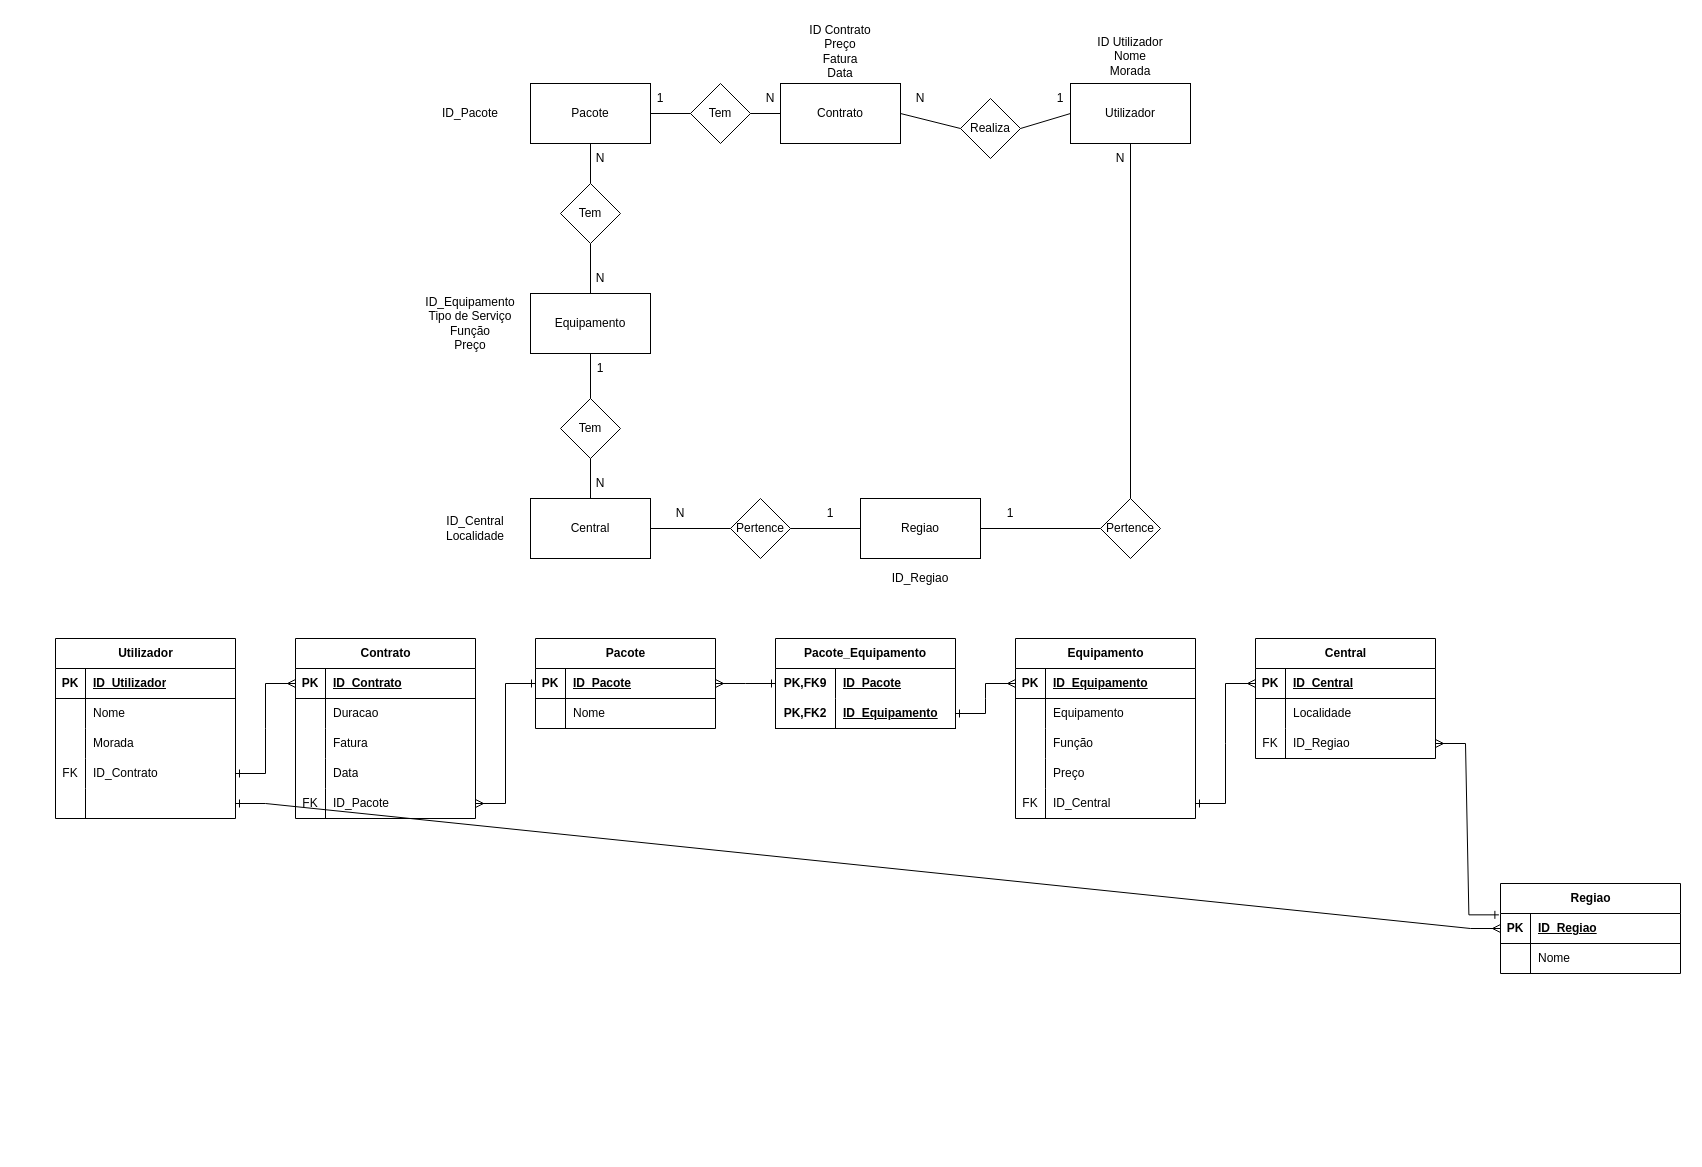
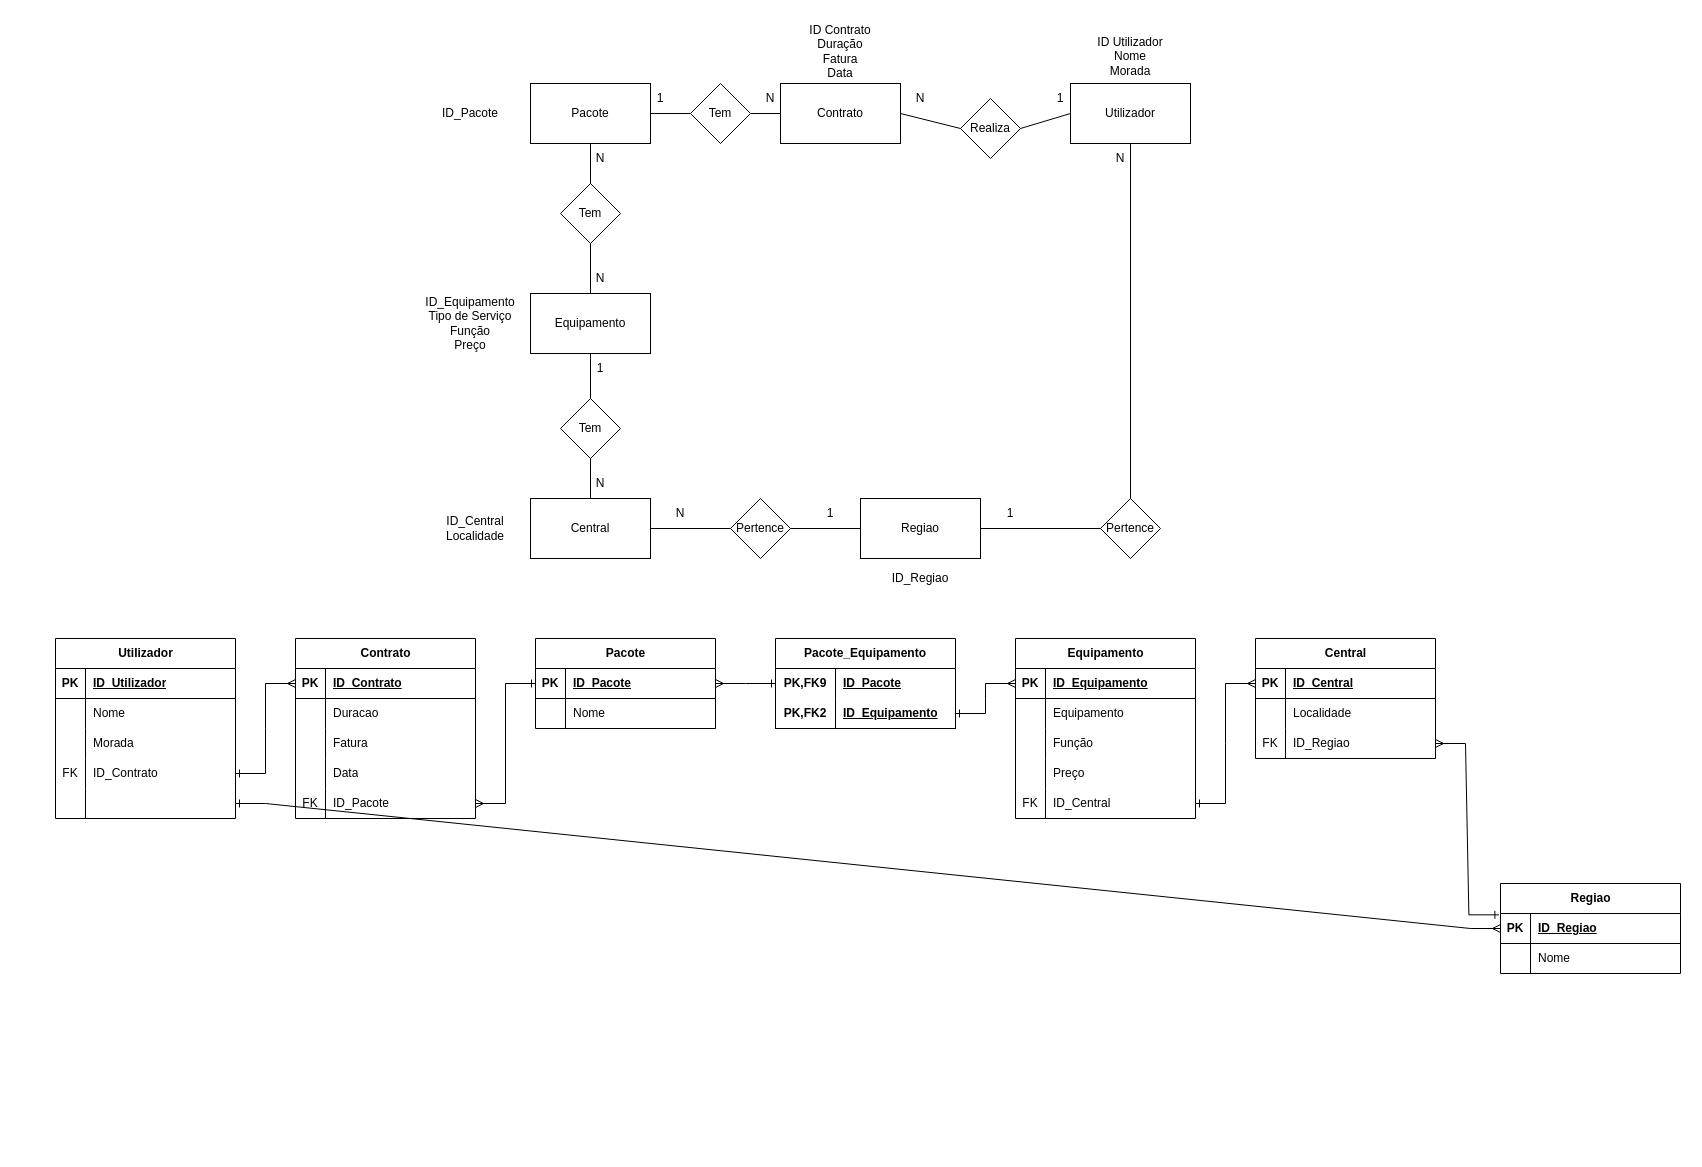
(841, 52) -> (841, 52)
